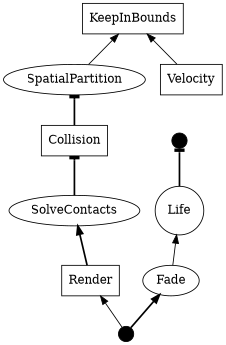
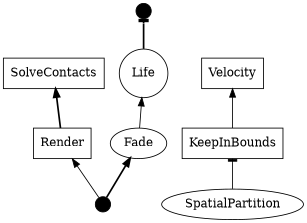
(100, 52) -> (233, 176)
(165, 52) -> (233, 113)
(74, 141) -> none
(74, 211) -> (54, 73)
